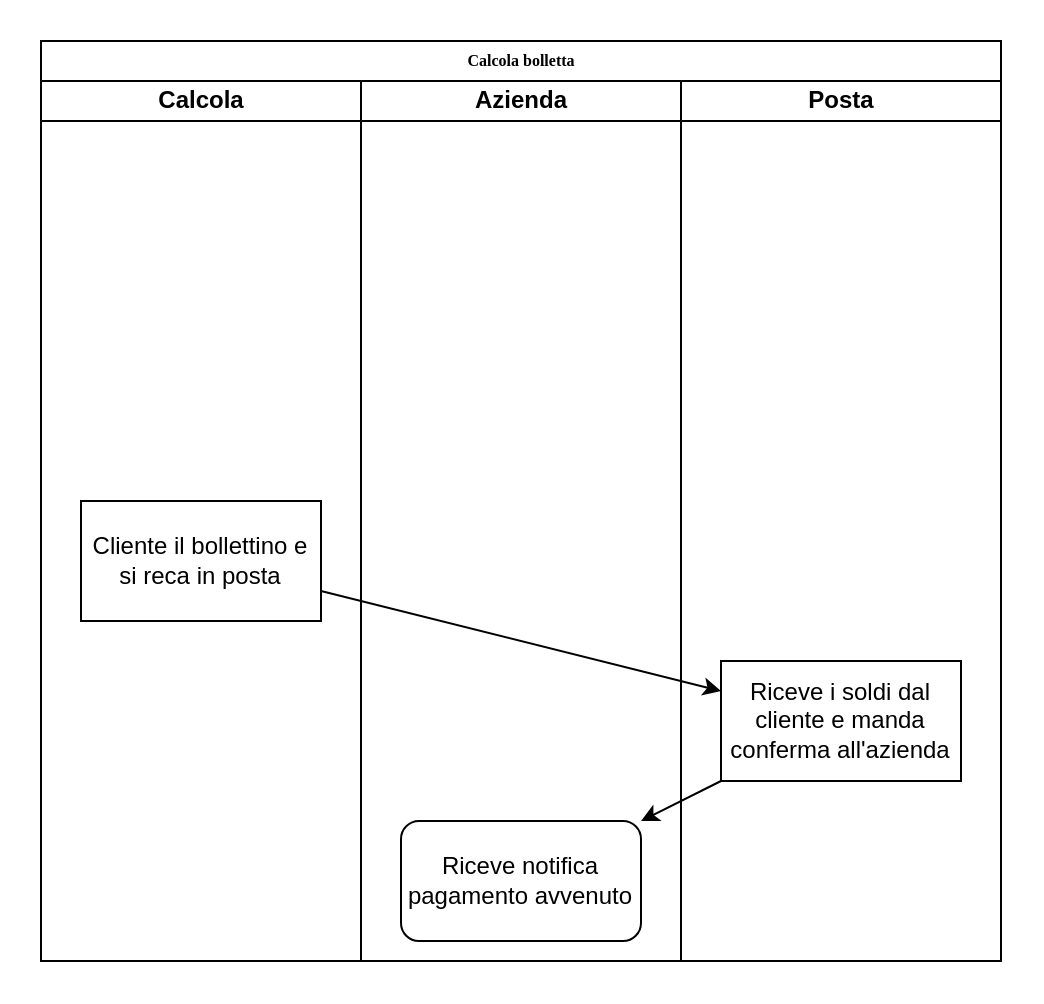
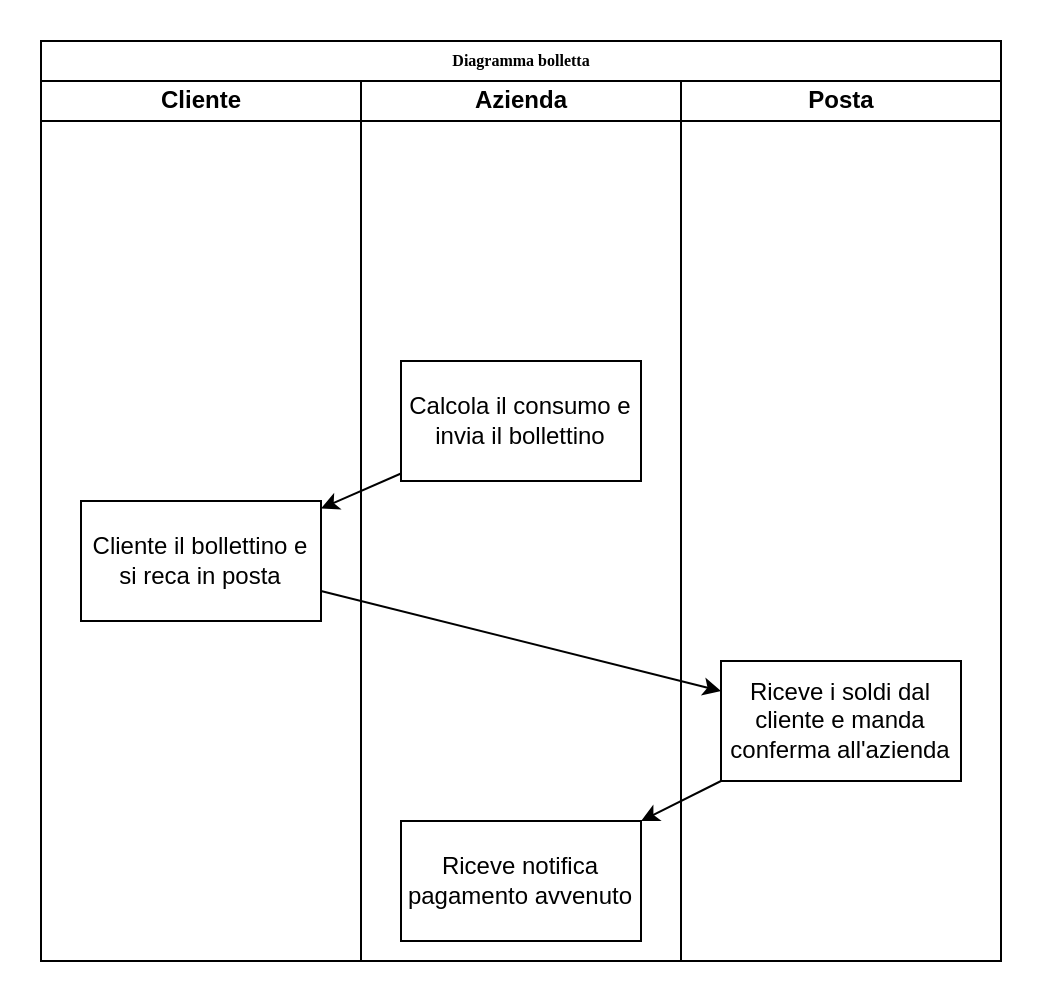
(522, 61) -> (522, 61)
(202, 101) -> (202, 101)
none -> (521, 421)
none -> (383, 481)
(521, 881) -> (521, 881)
